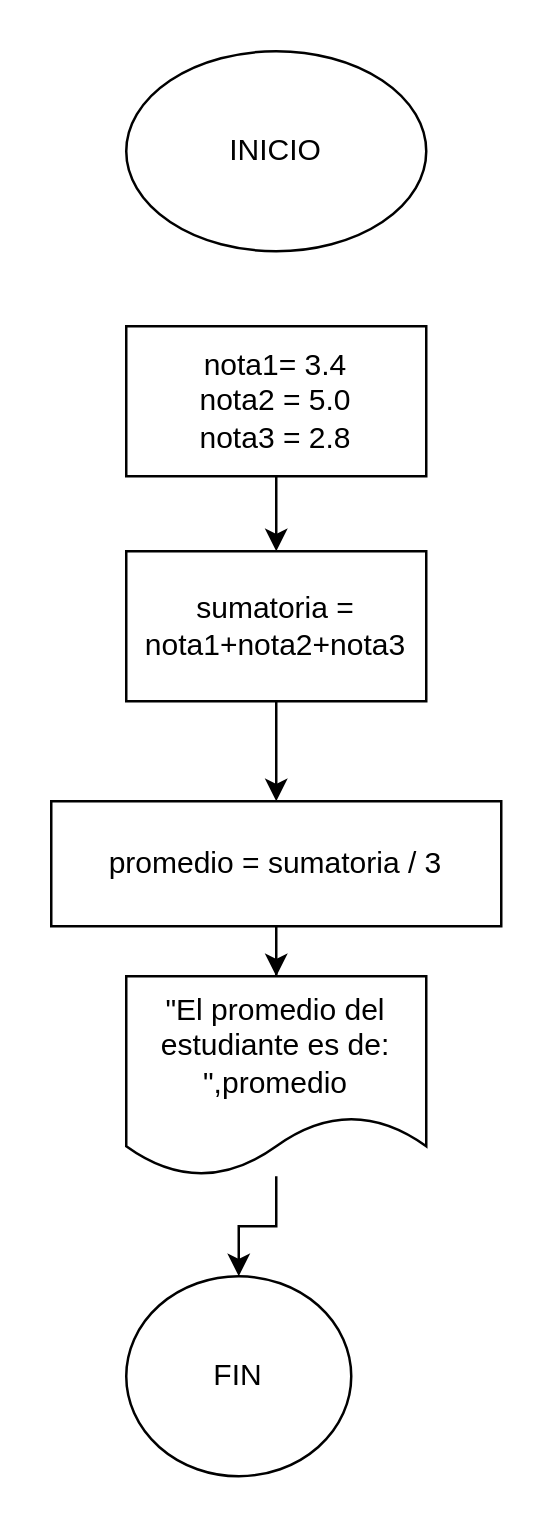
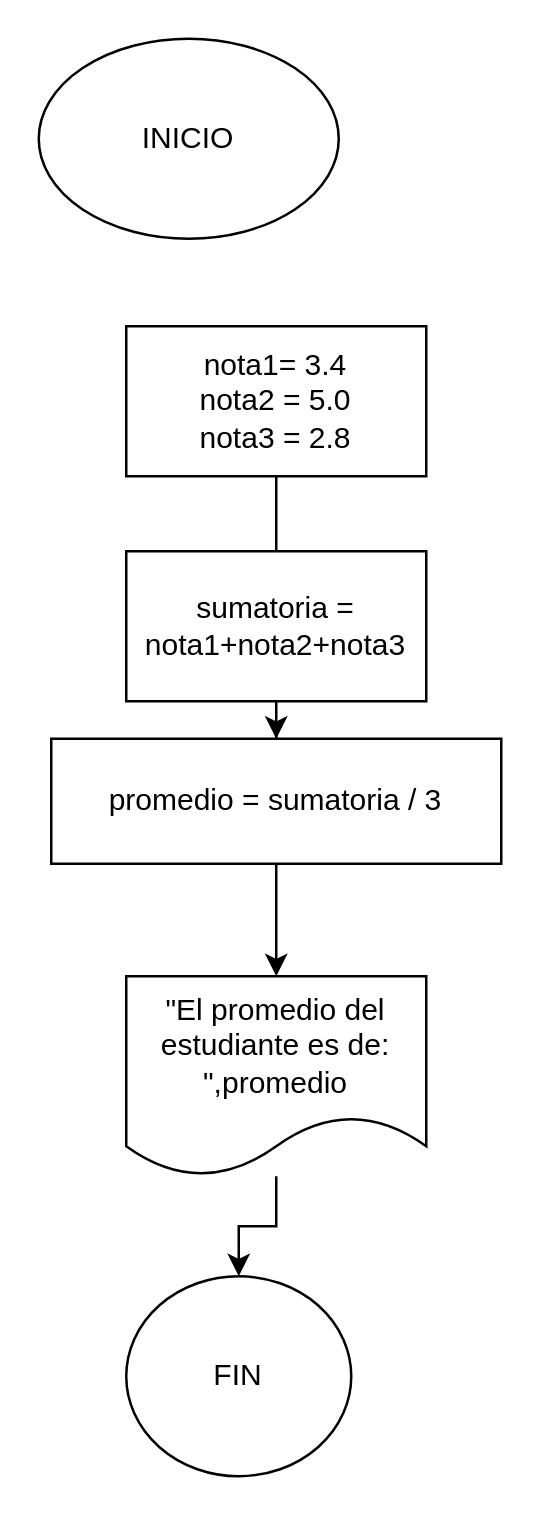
(276, 151) -> (189, 139)
(276, 533) -> (276, 540)
(276, 864) -> (276, 801)
